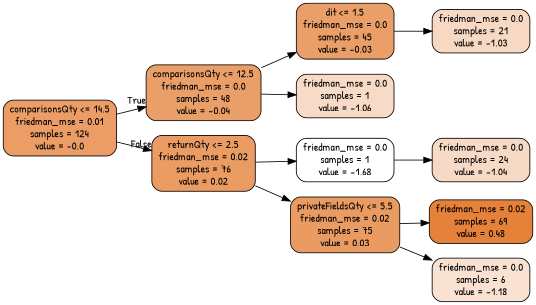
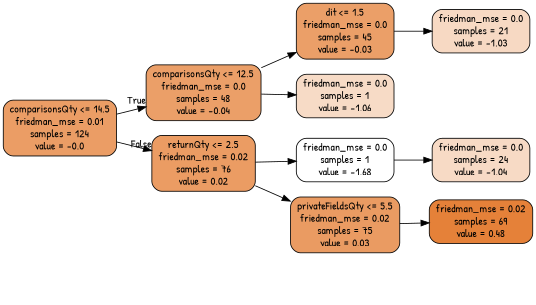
(481, 280) -> none
